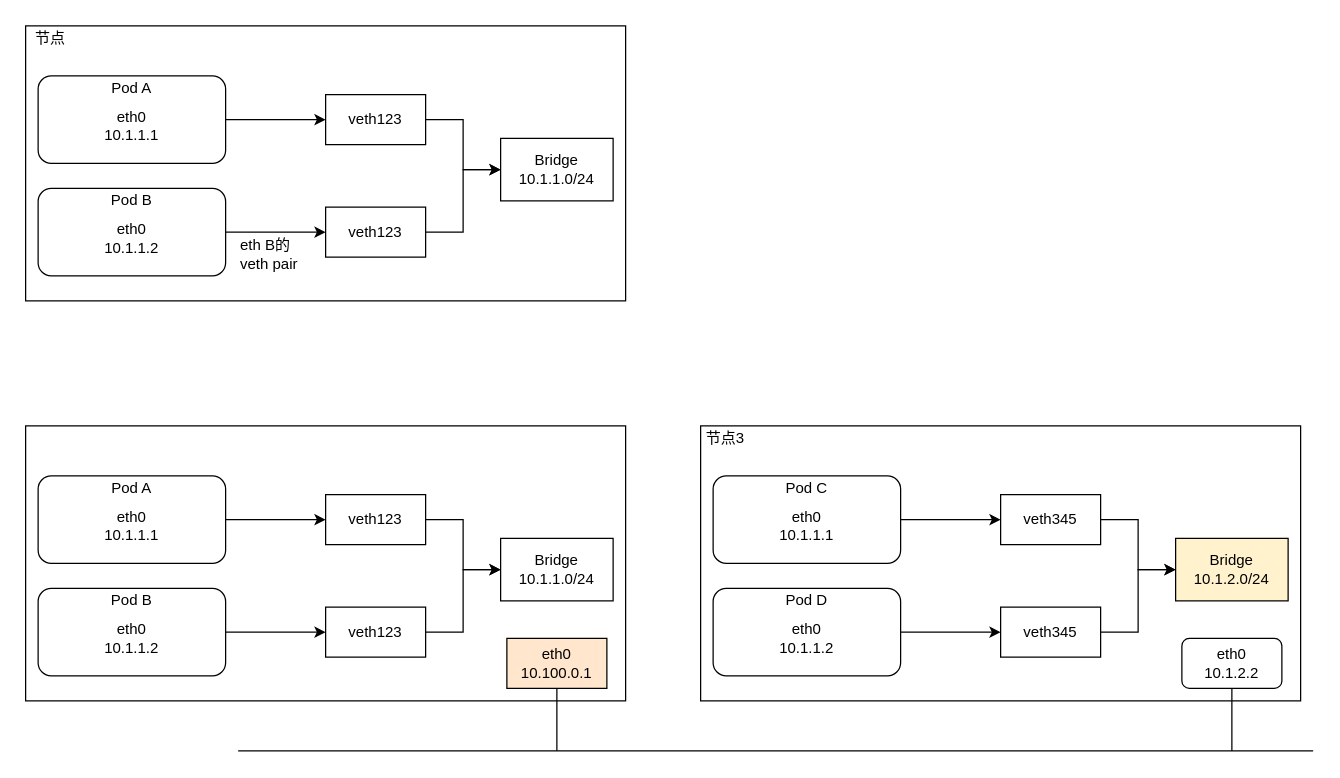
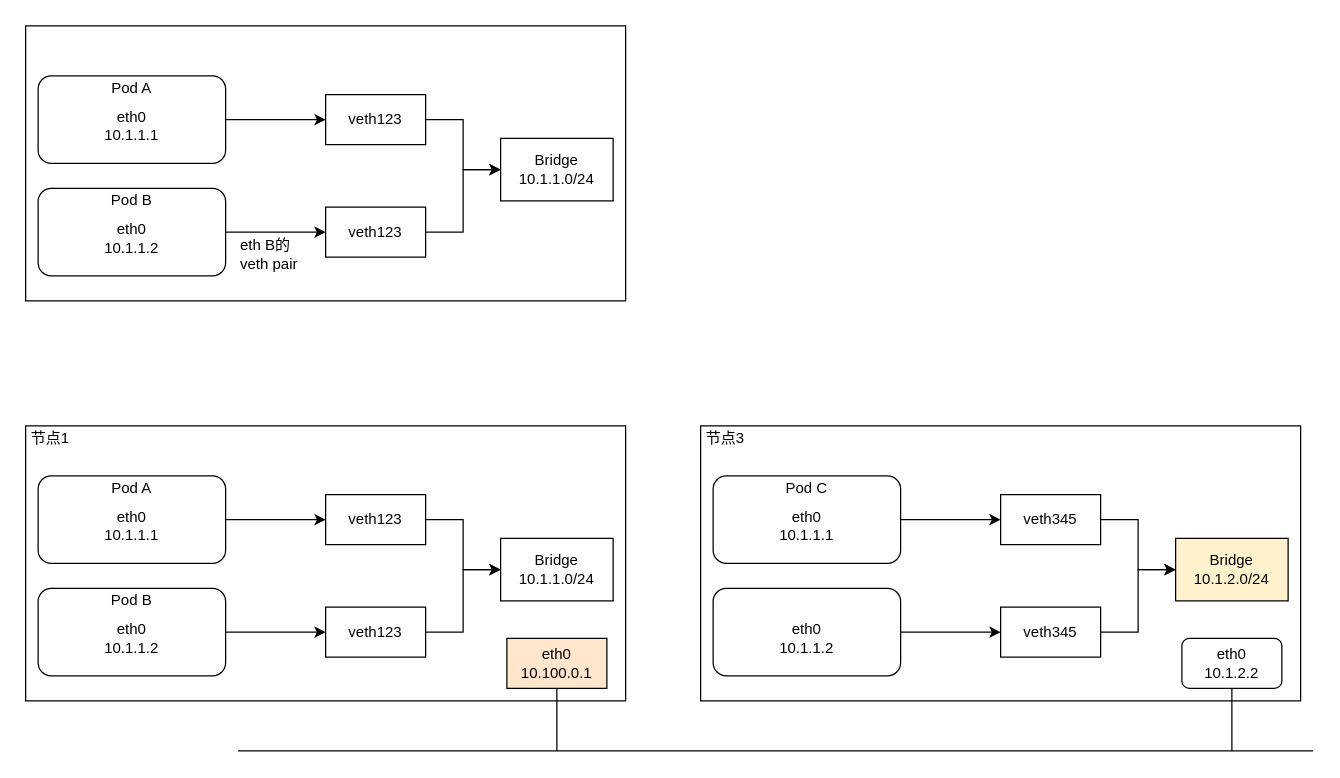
(51, 38) -> none
none -> (51, 438)
(807, 601) -> none
